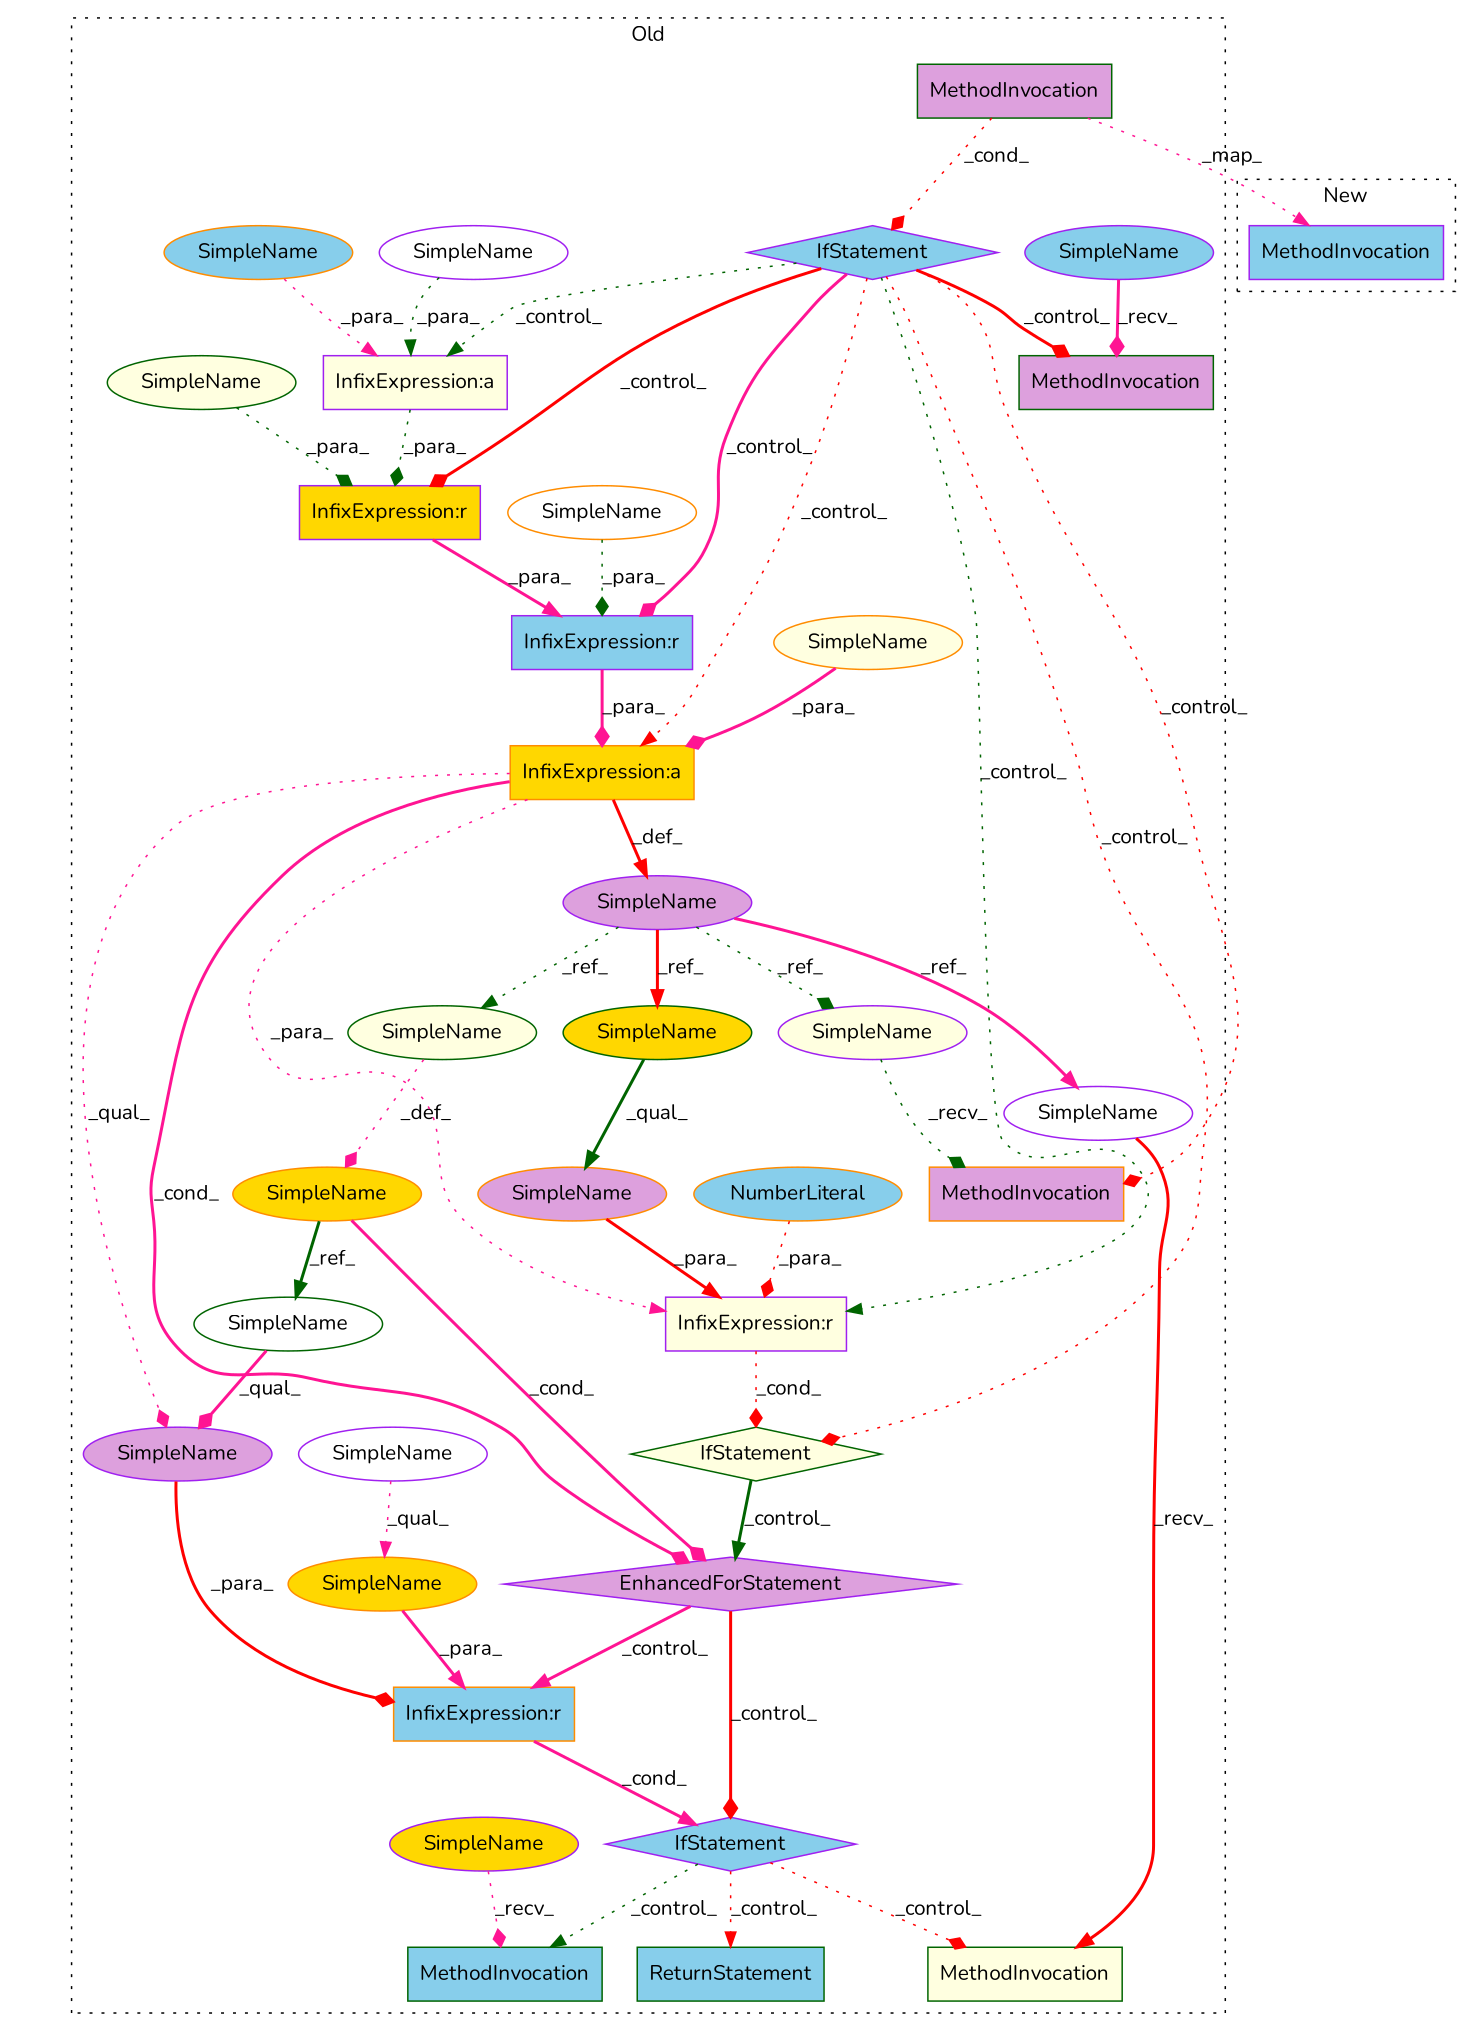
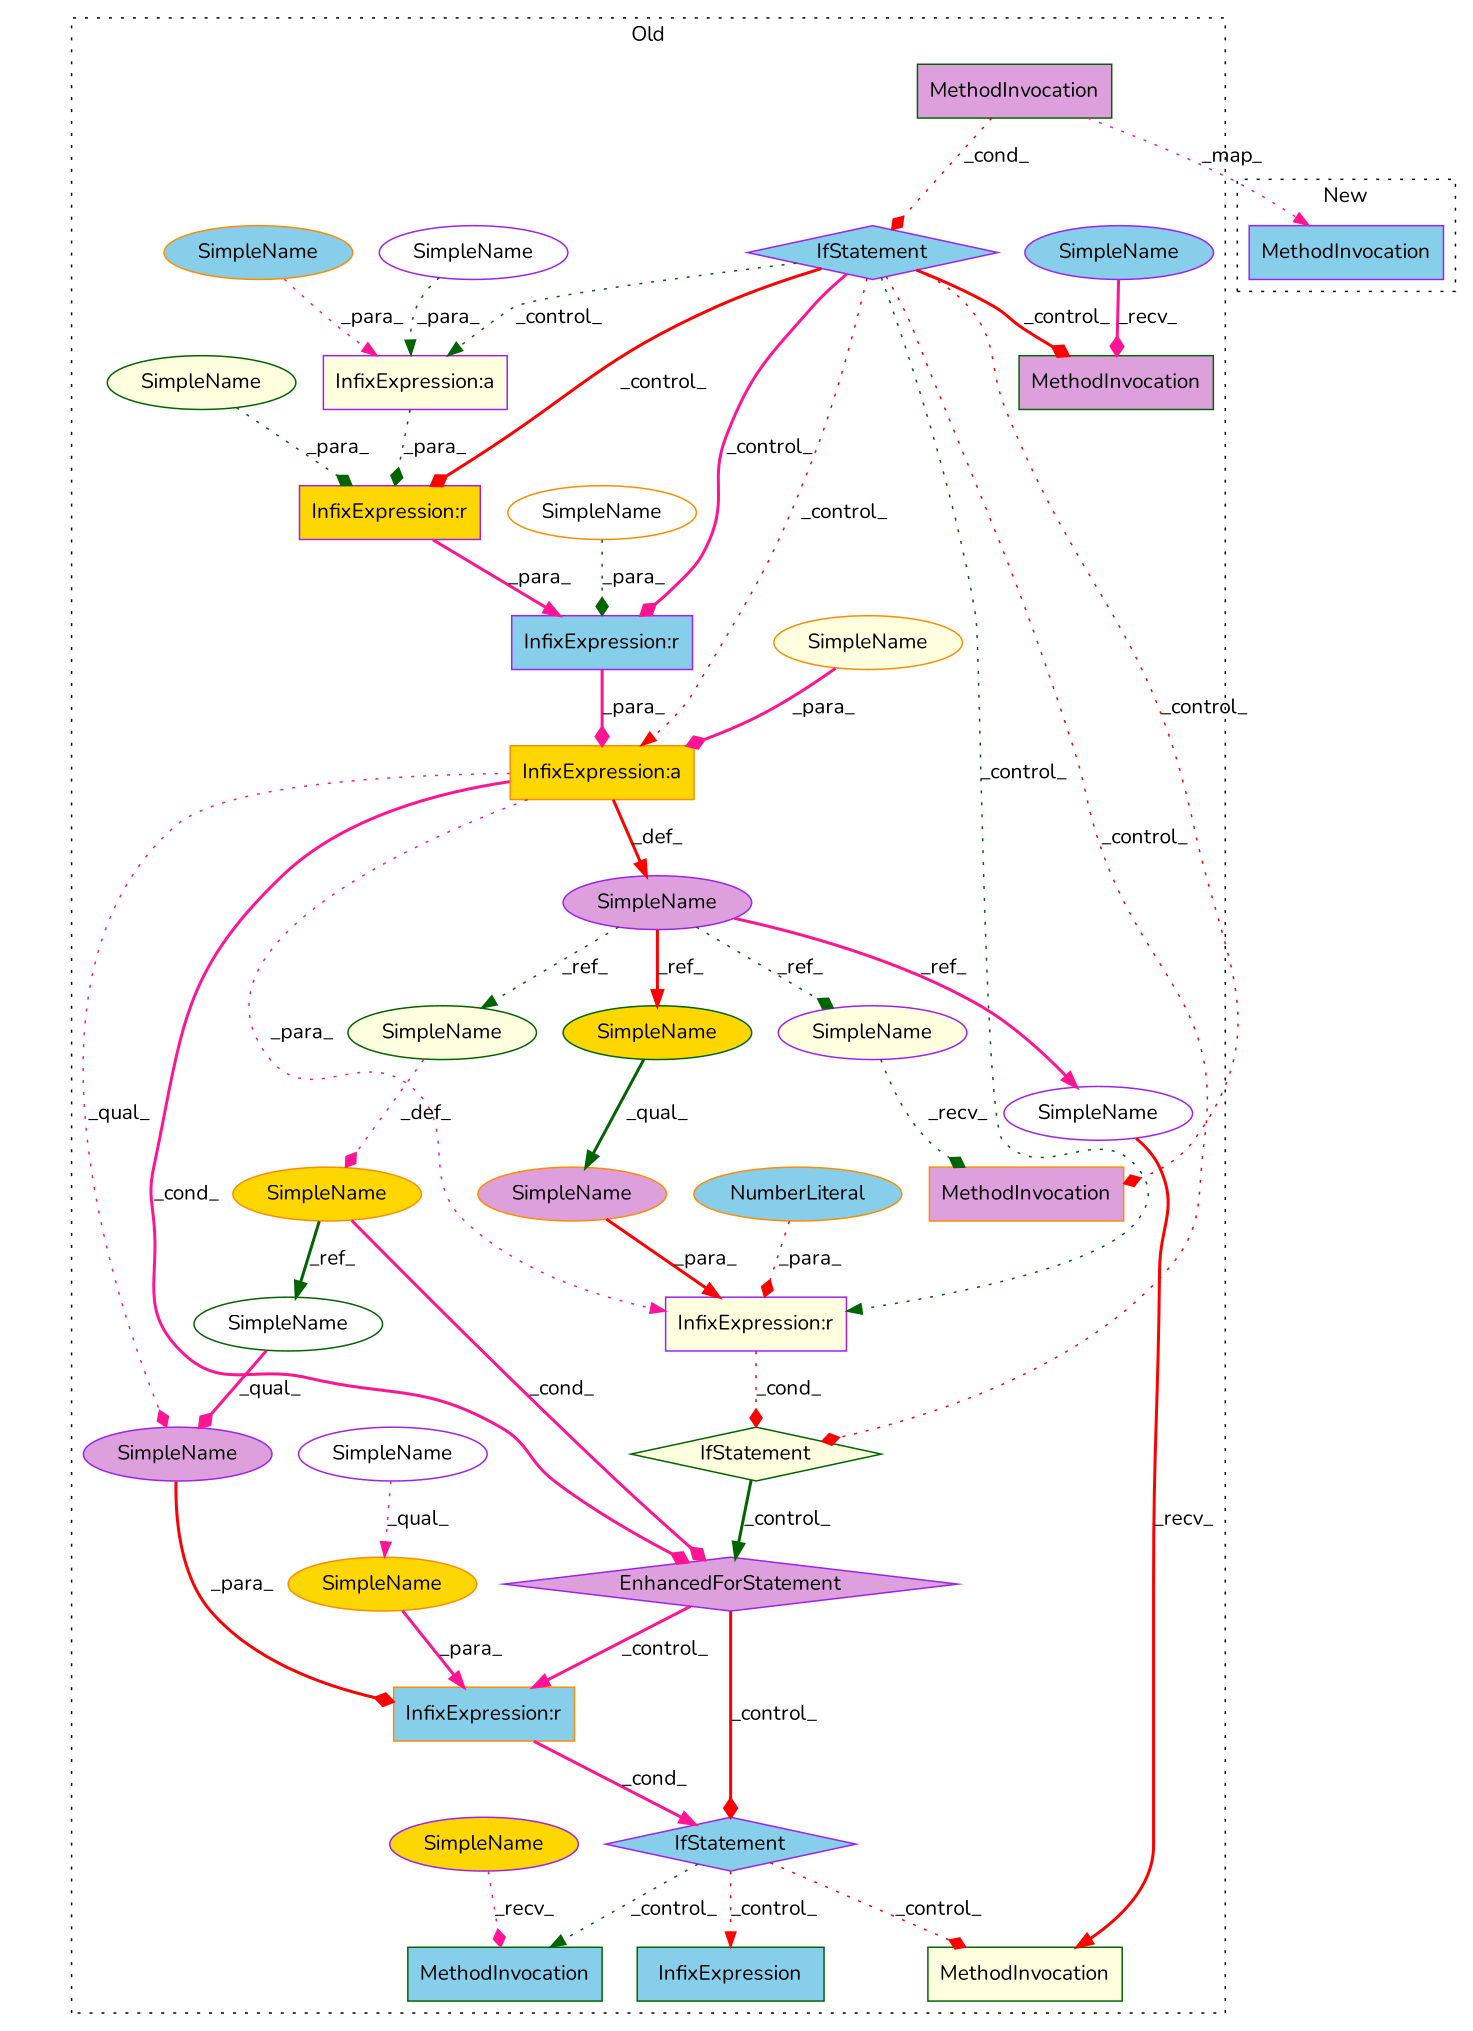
(731, 1974) -> (731, 1974)
